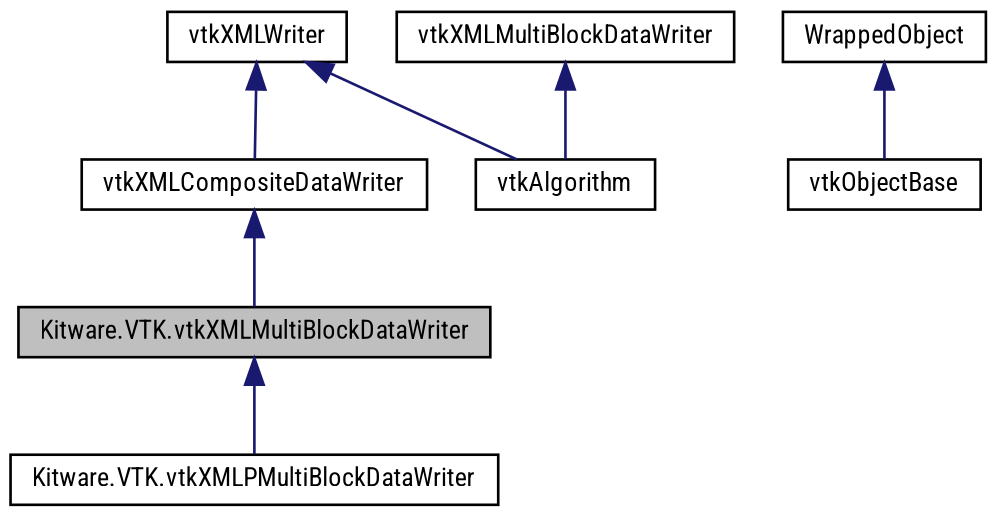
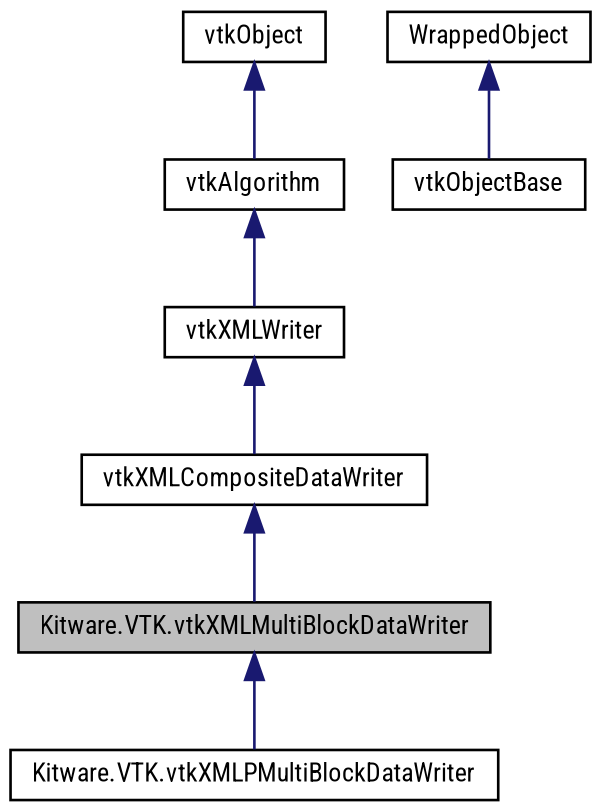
(565, 37) -> (254, 37)
(423, 116) -> (254, 272)
